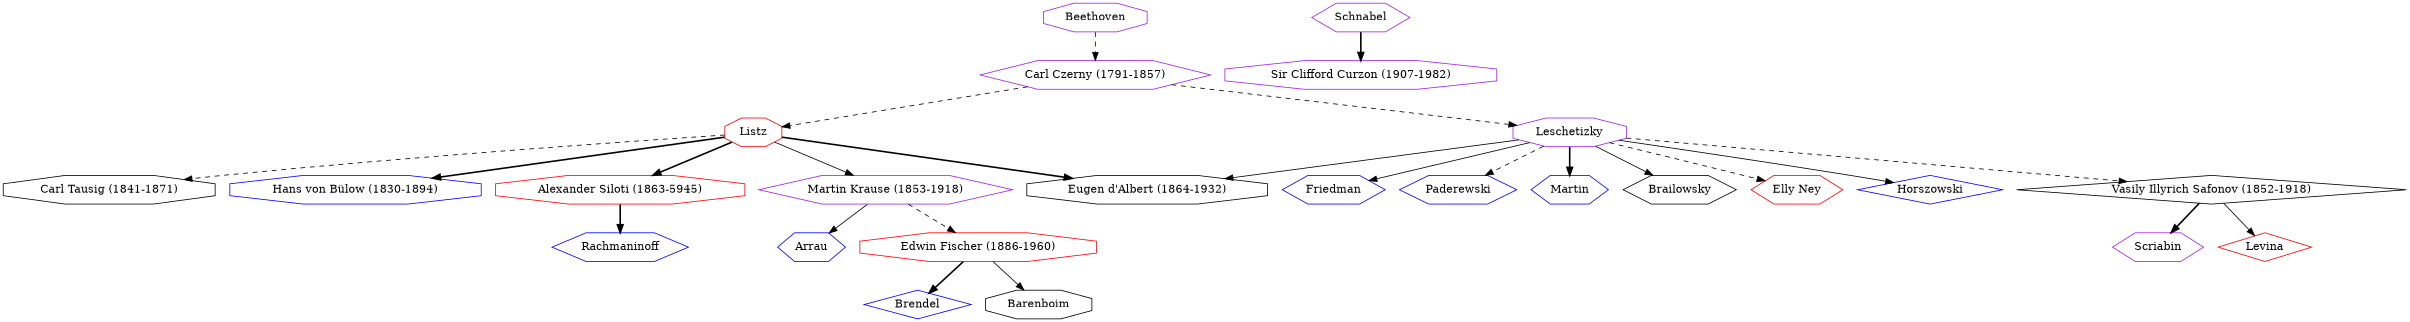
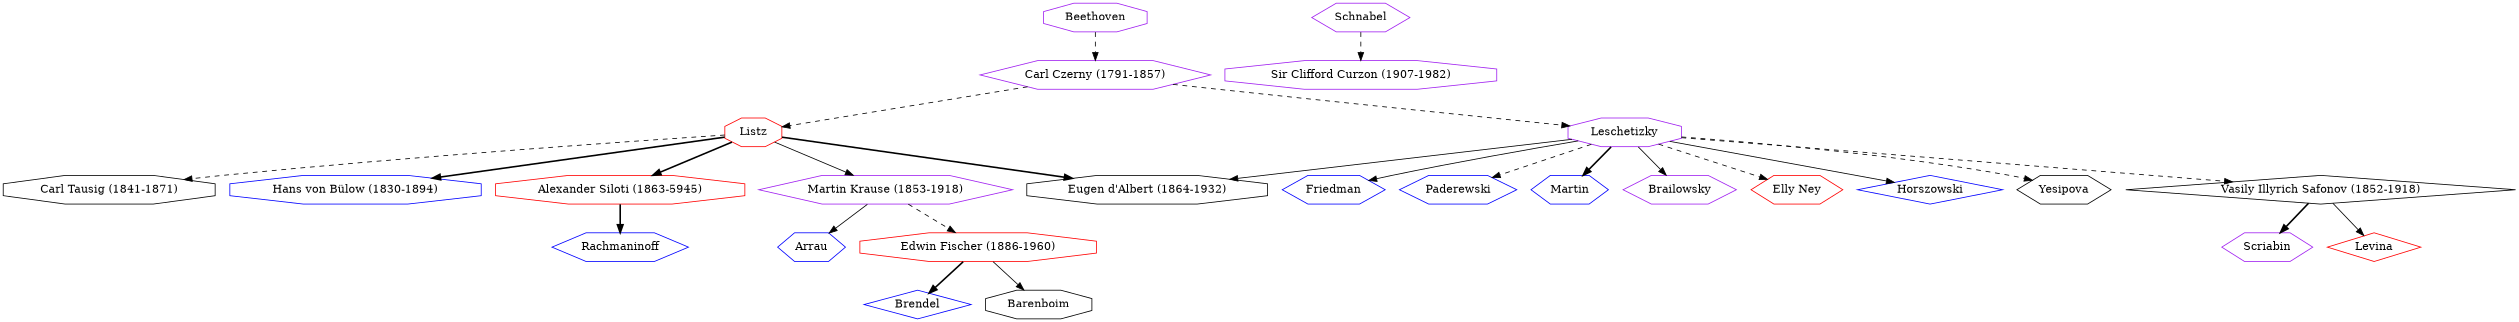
(1361, 42) -> (1361, 42)
(1680, 190) -> (1680, 190)
none -> (2064, 190)
